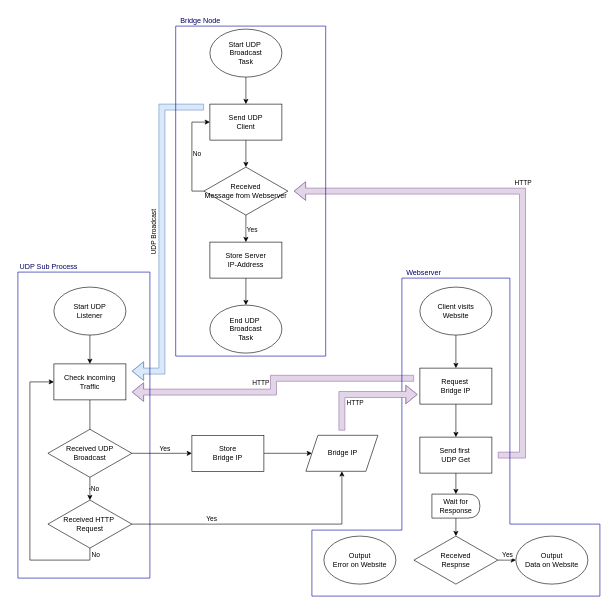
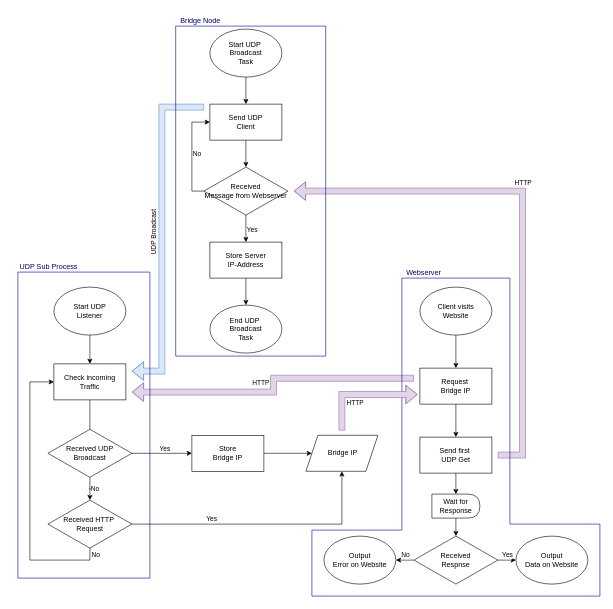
none -> (401, 560)
